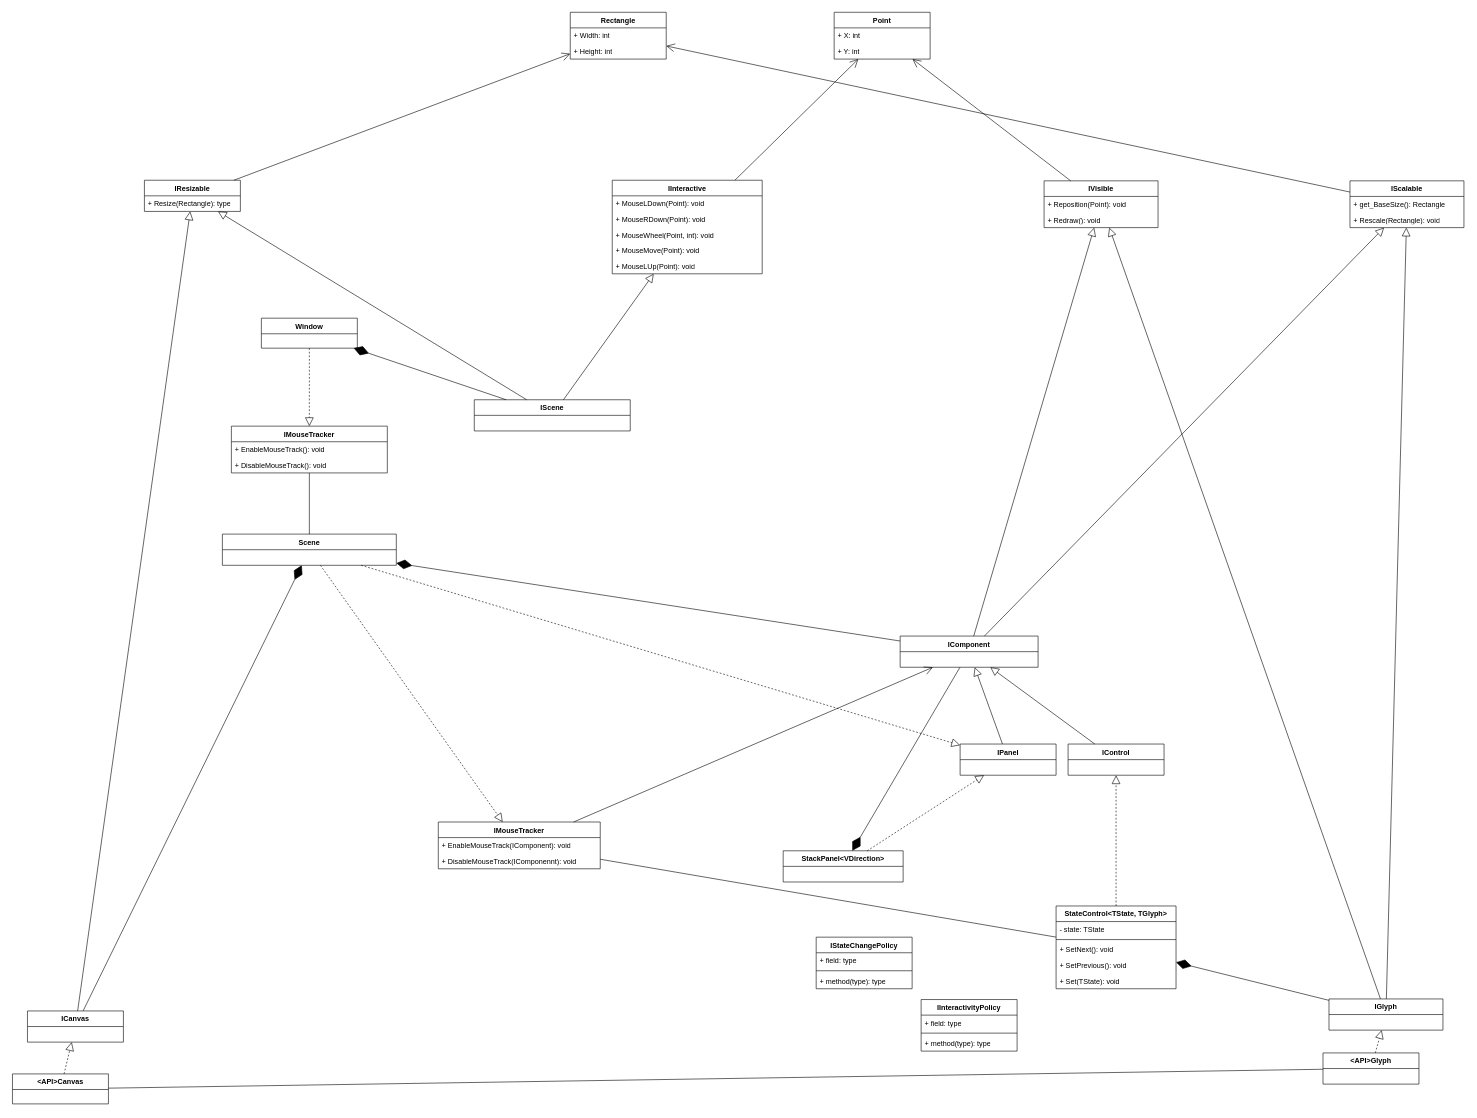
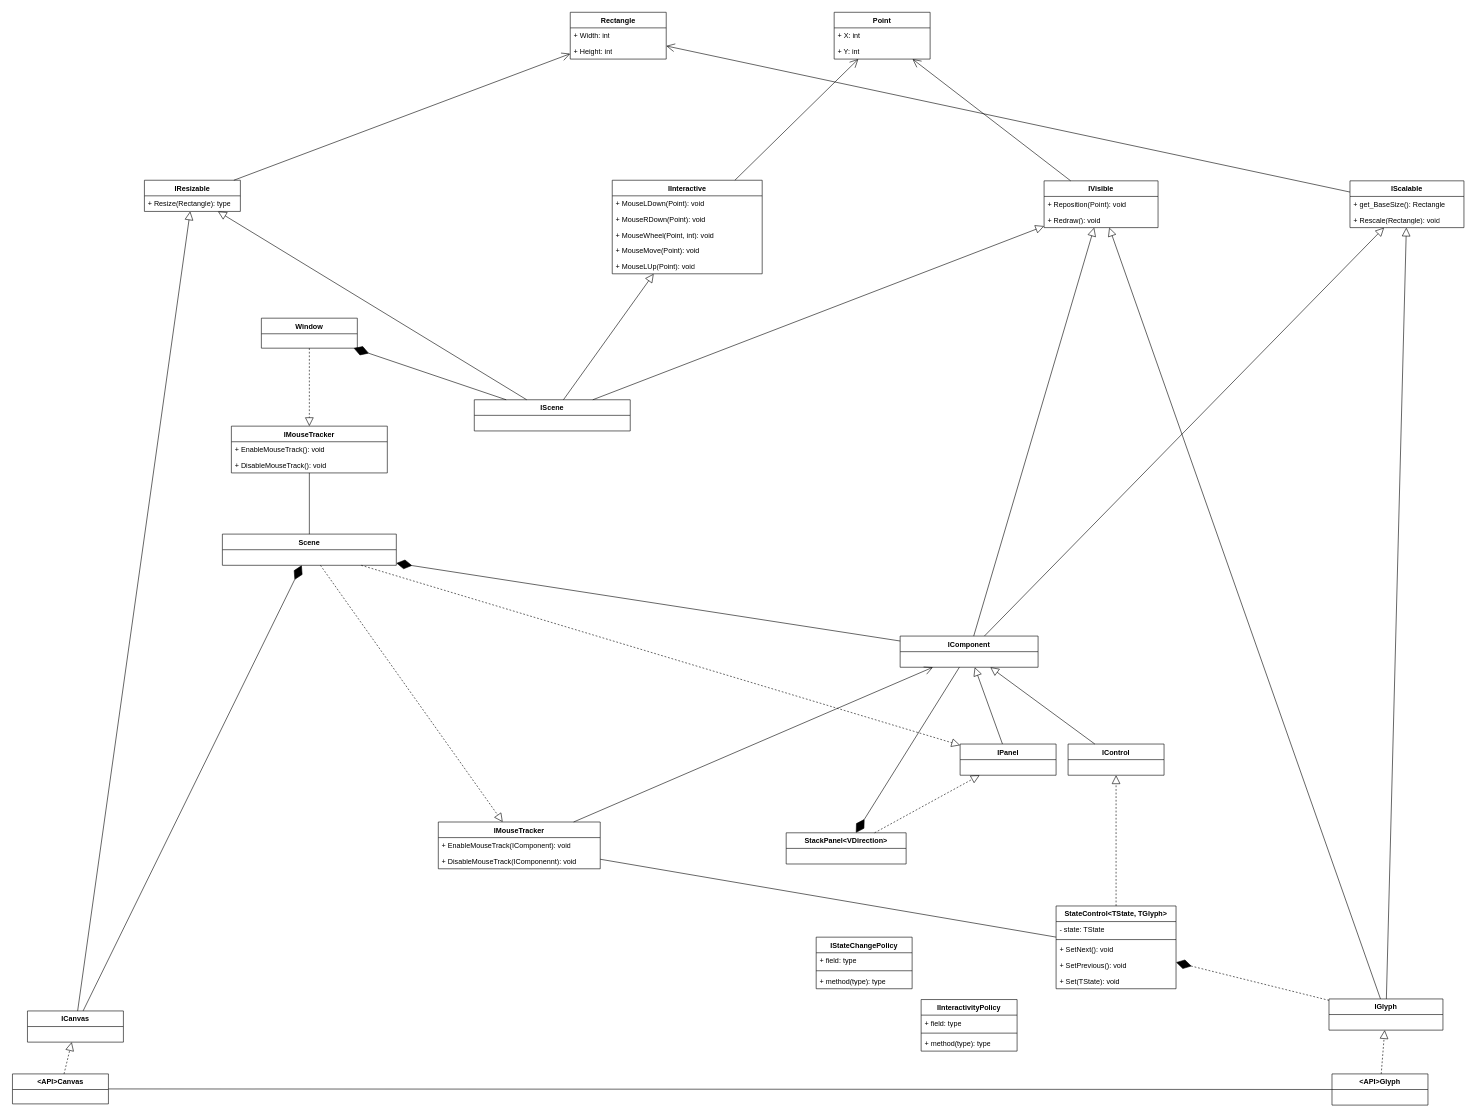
none -> (814, 315)
(843, 867) -> (846, 849)
(1260, 984) -> (1260, 984)
(1371, 1069) -> (1380, 1090)
